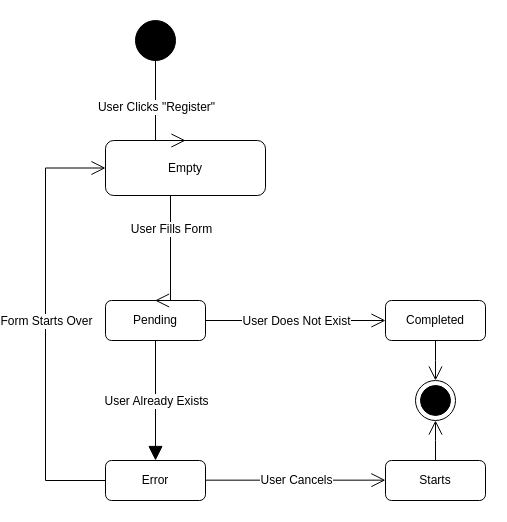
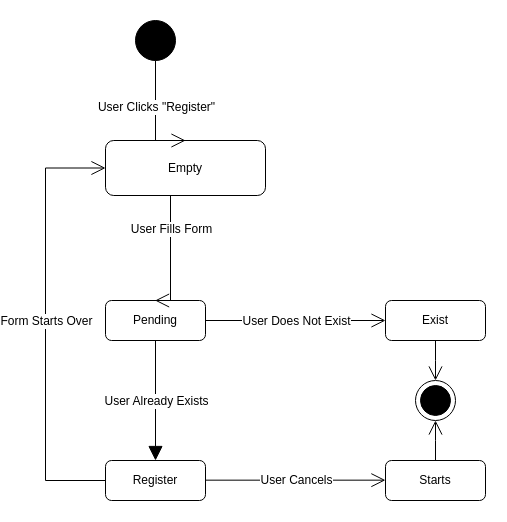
(436, 321) -> (436, 321)
(156, 481) -> (156, 481)
